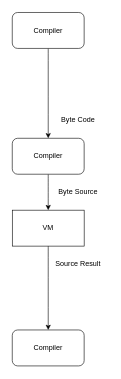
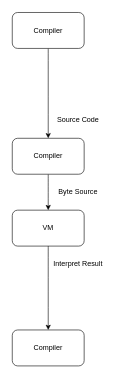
(78, 120) -> (78, 120)
(48, 228) -> (48, 228)
(78, 264) -> (78, 264)
